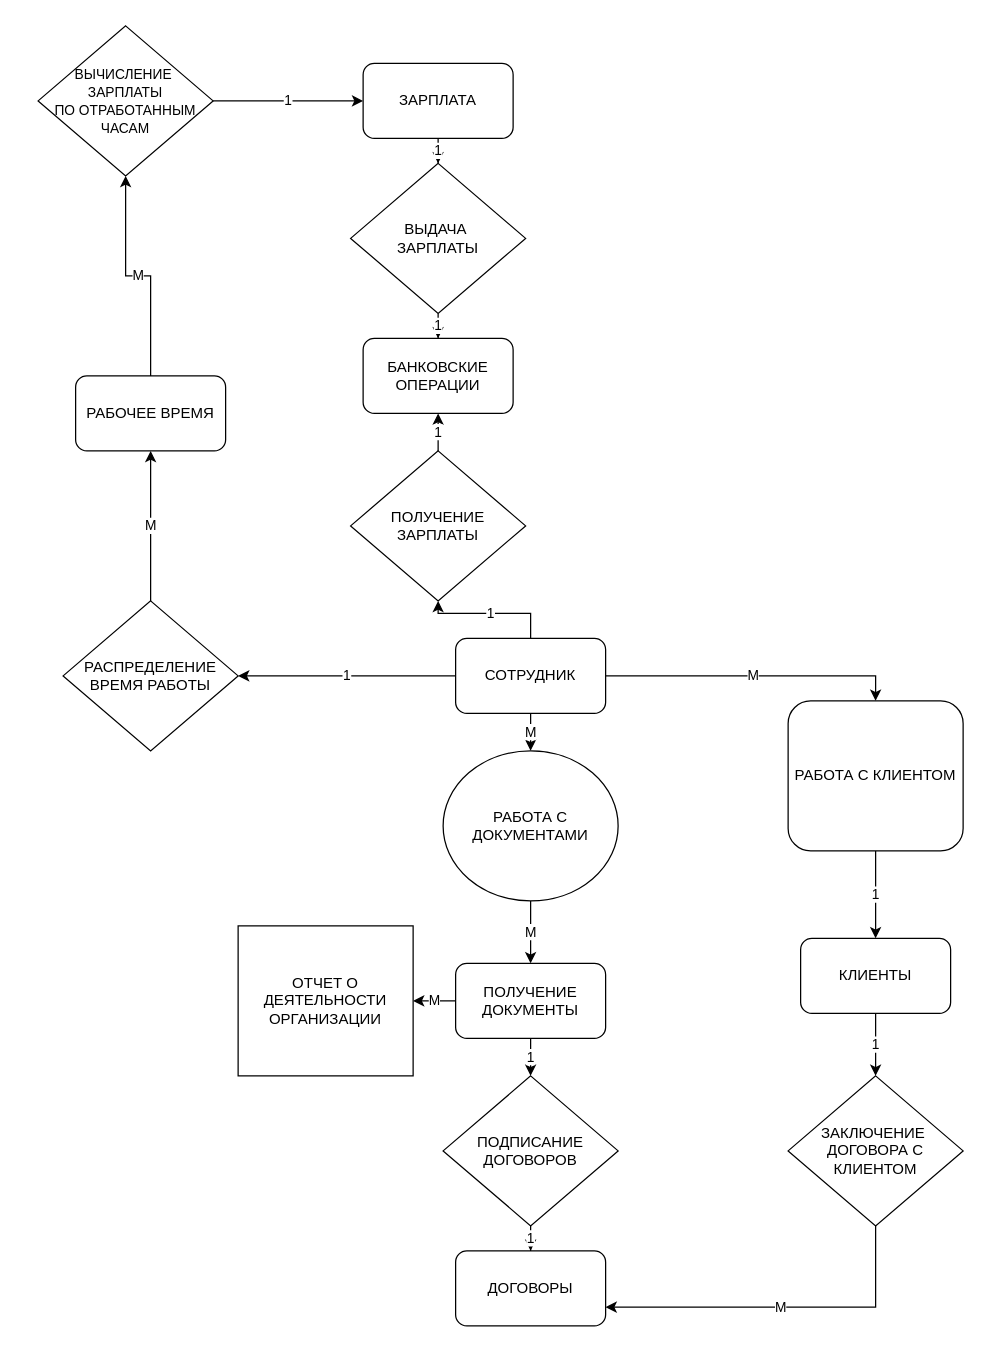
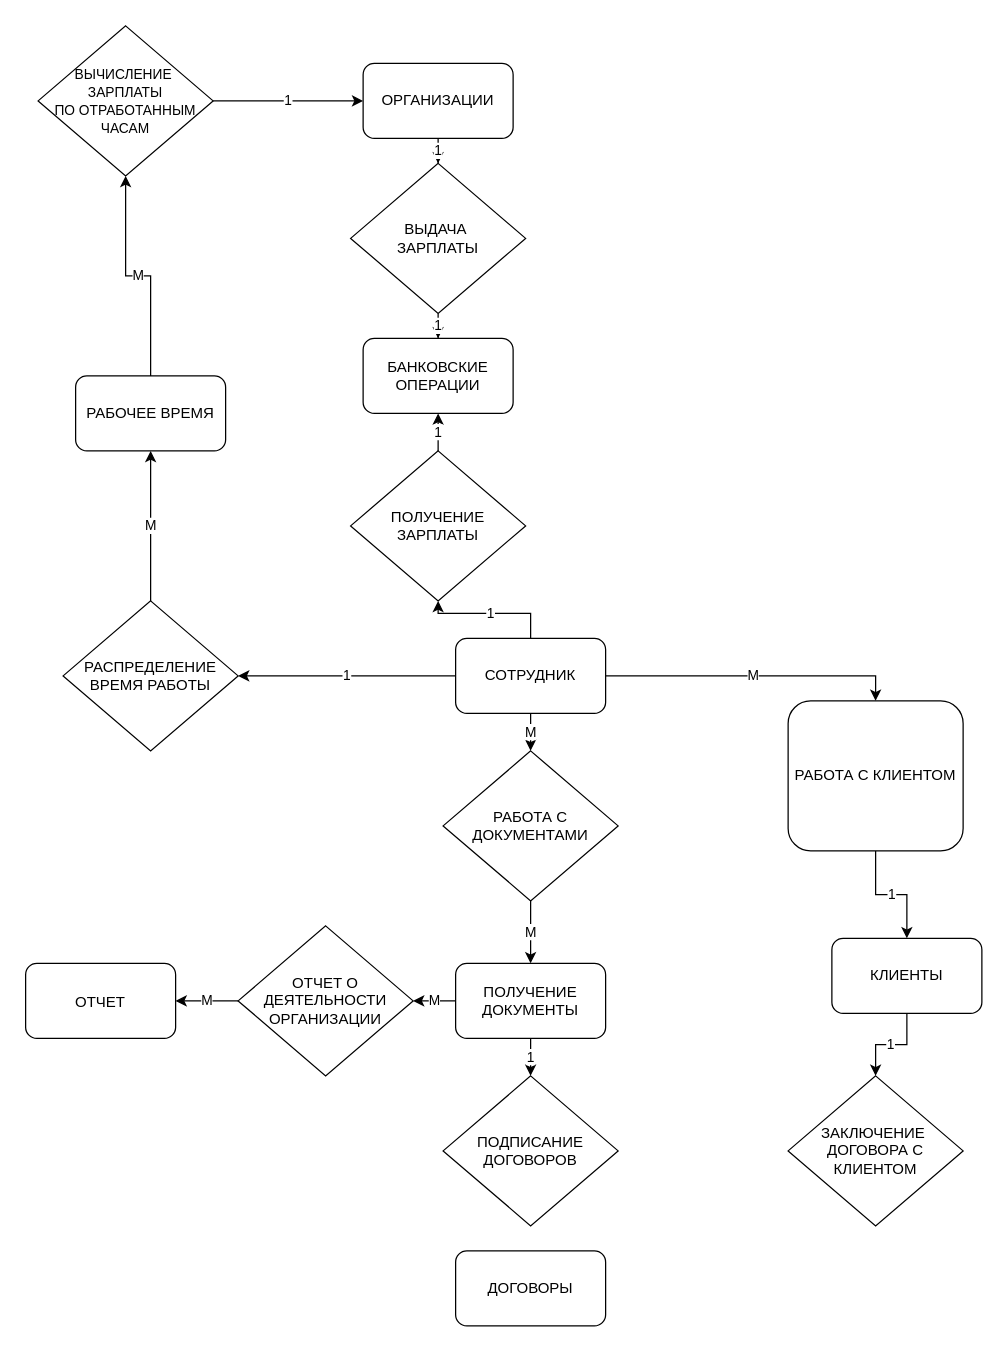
(438, 101) -> (438, 101)
(531, 826) -> (531, 826)
(876, 976) -> (907, 976)
none -> (101, 1001)
none -> (211, 1001)
(326, 1001) -> (326, 1001)
(531, 1243) -> none
(786, 1307) -> none
